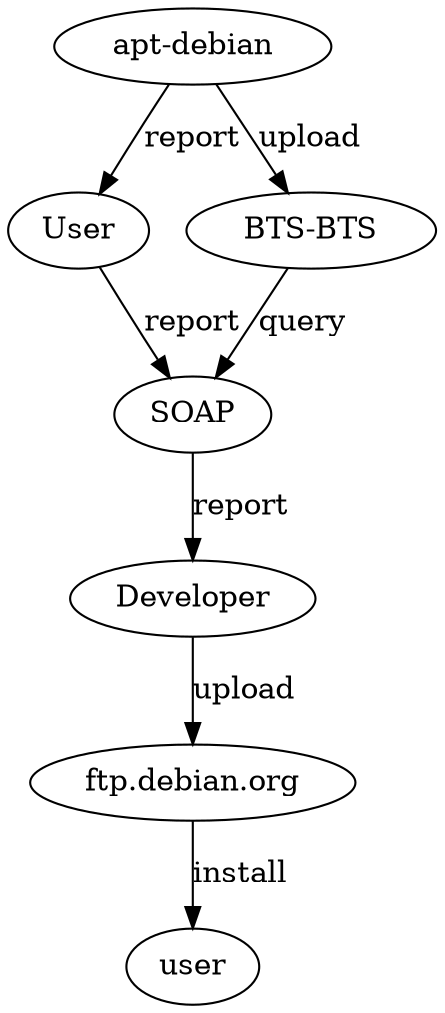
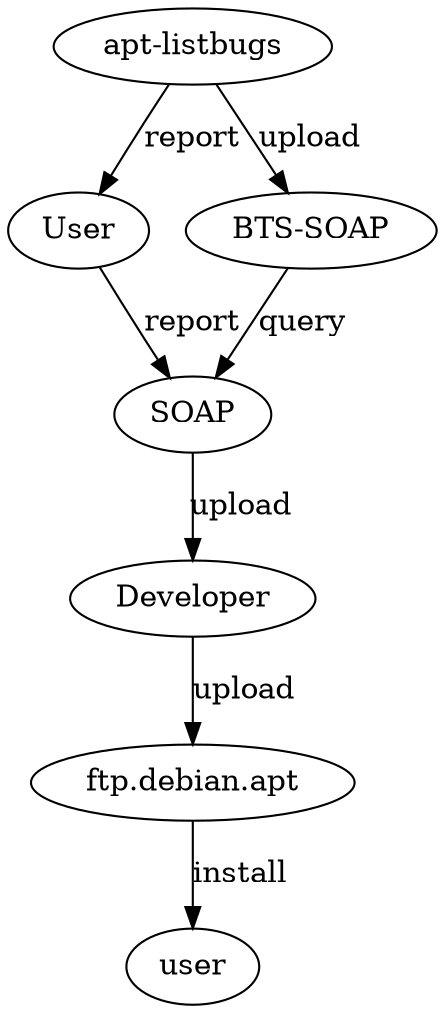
(193, 47) -> (193, 47)
(311, 231) -> (311, 231)
(241, 507) -> (241, 507)
(193, 783) -> (193, 783)
